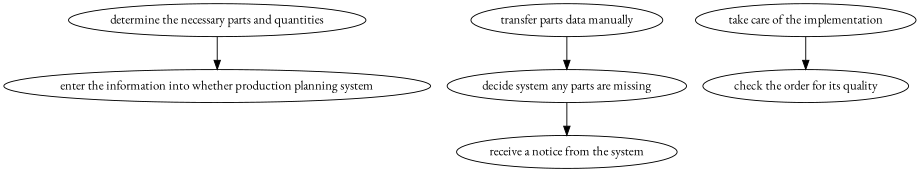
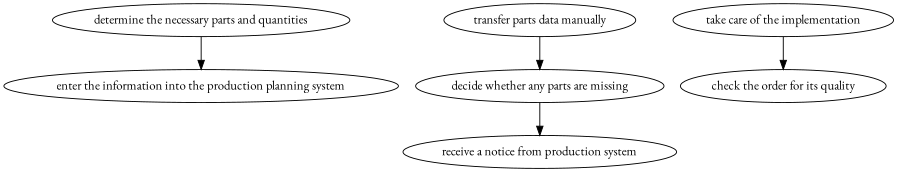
(217, 86) -> (201, 86)
(567, 86) -> (540, 86)
(567, 152) -> (540, 152)
